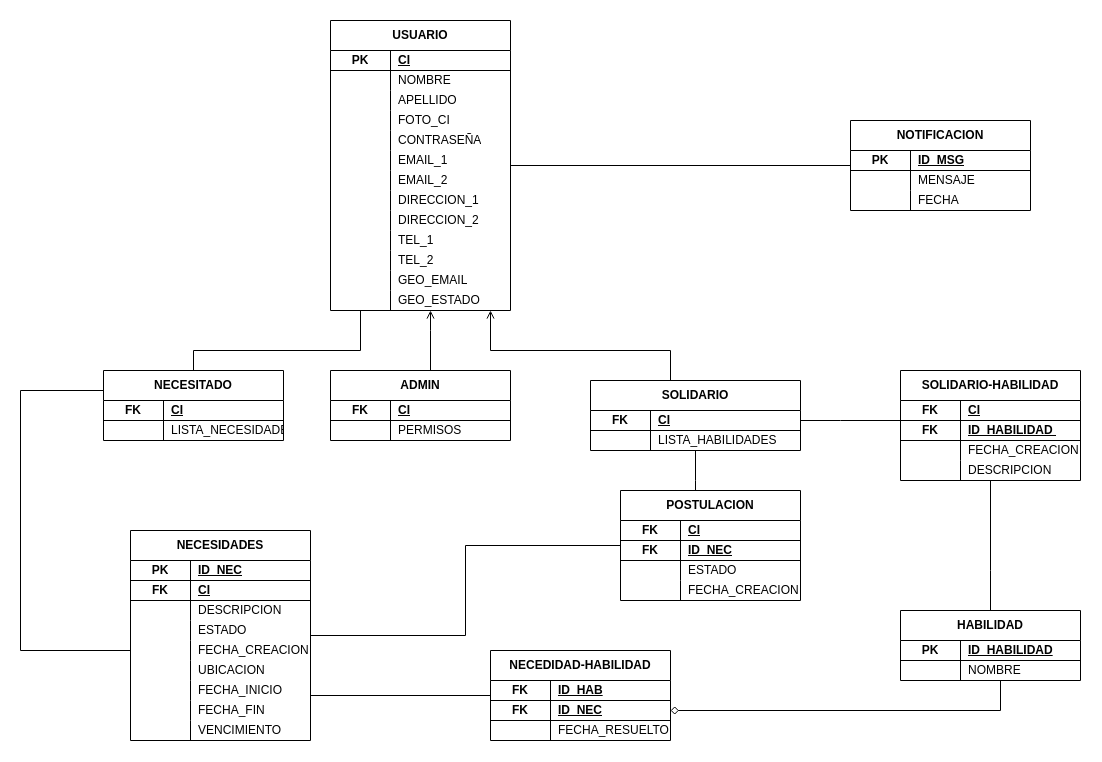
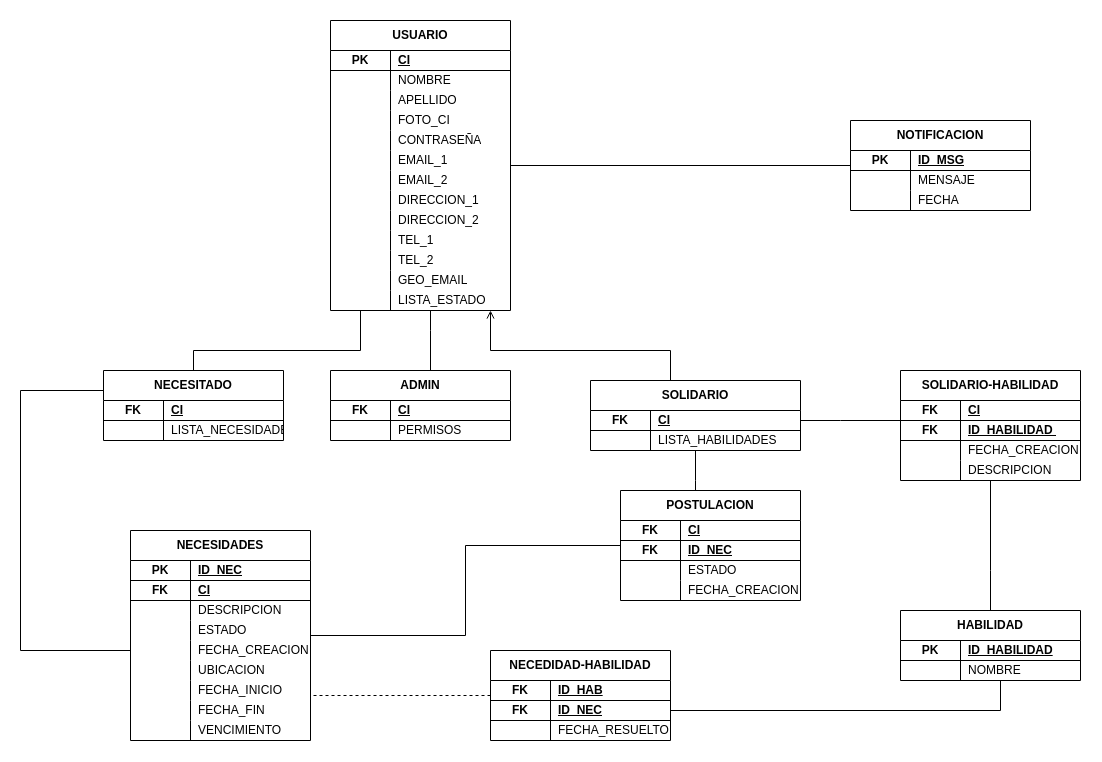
(432, 301) -> (439, 301)
(431, 316) -> (431, 316)
(401, 696) -> (401, 696)
(679, 711) -> (676, 711)
